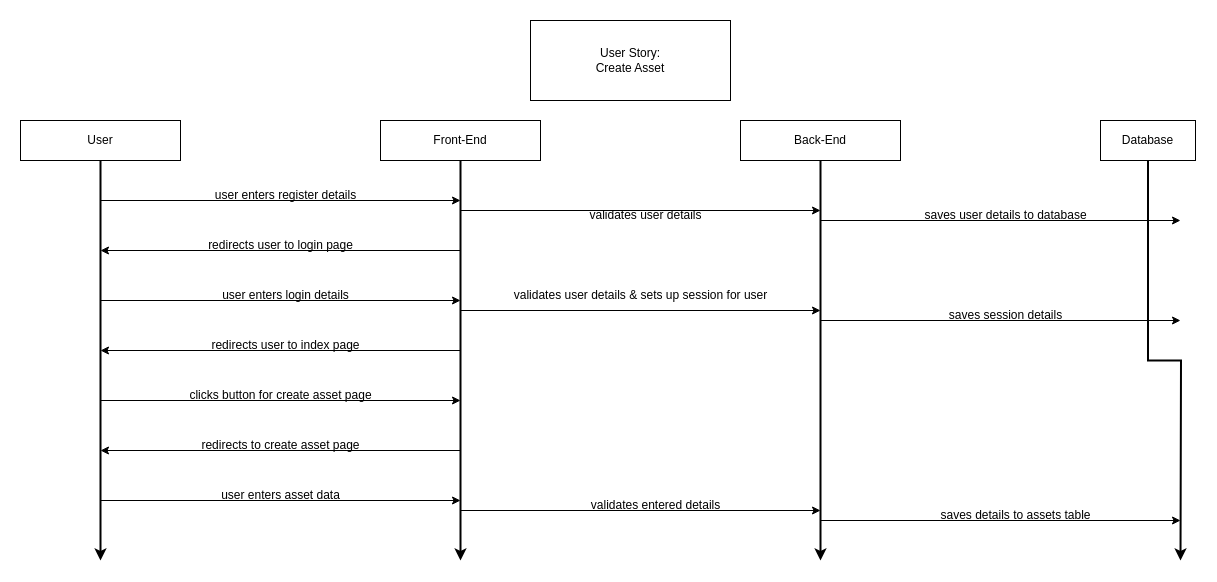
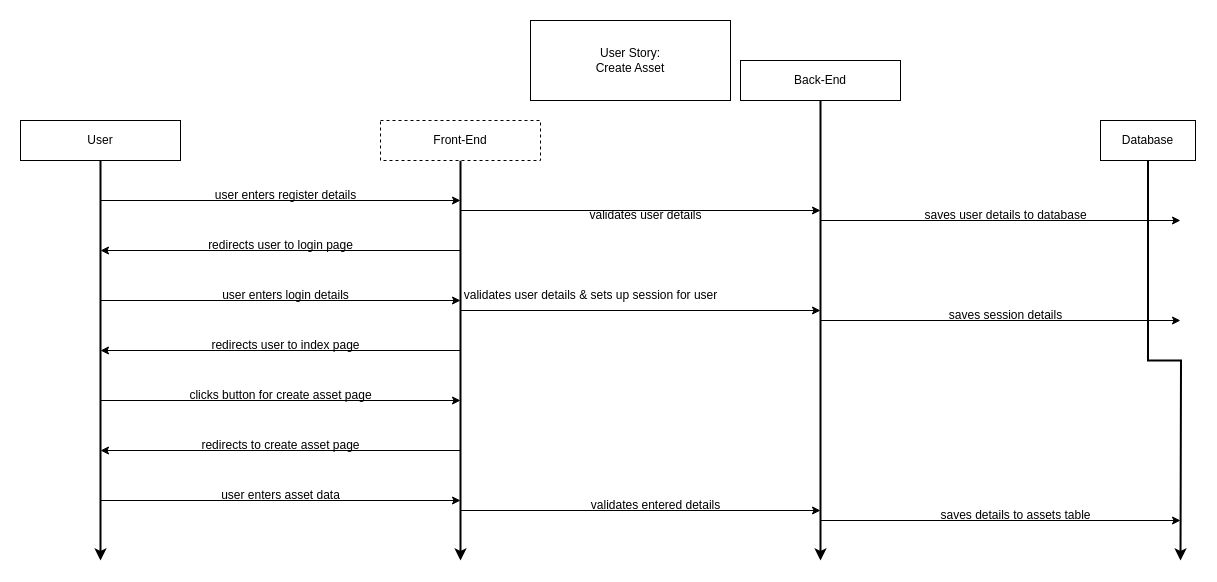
(461, 141) -> (461, 141)
(821, 141) -> (821, 81)
(641, 296) -> (591, 296)
